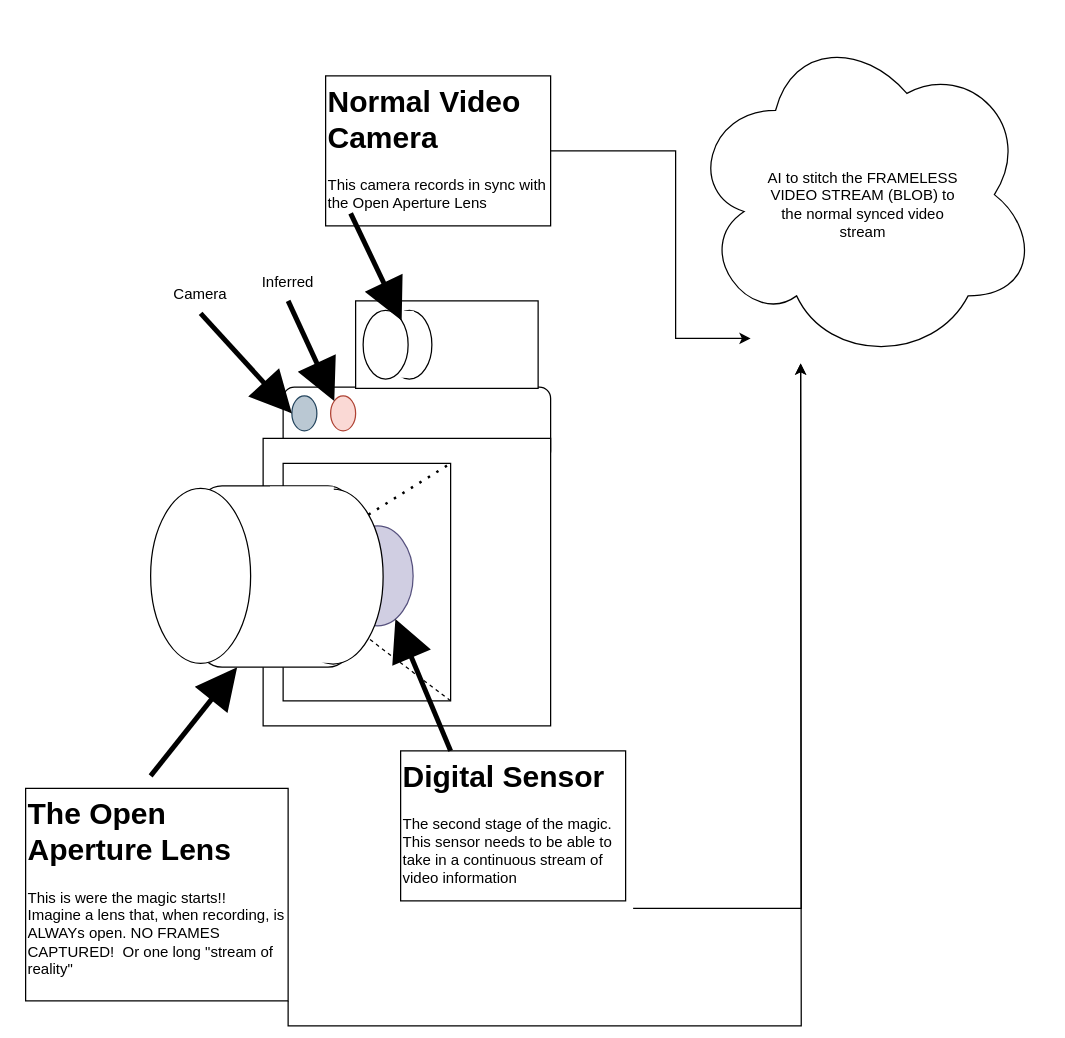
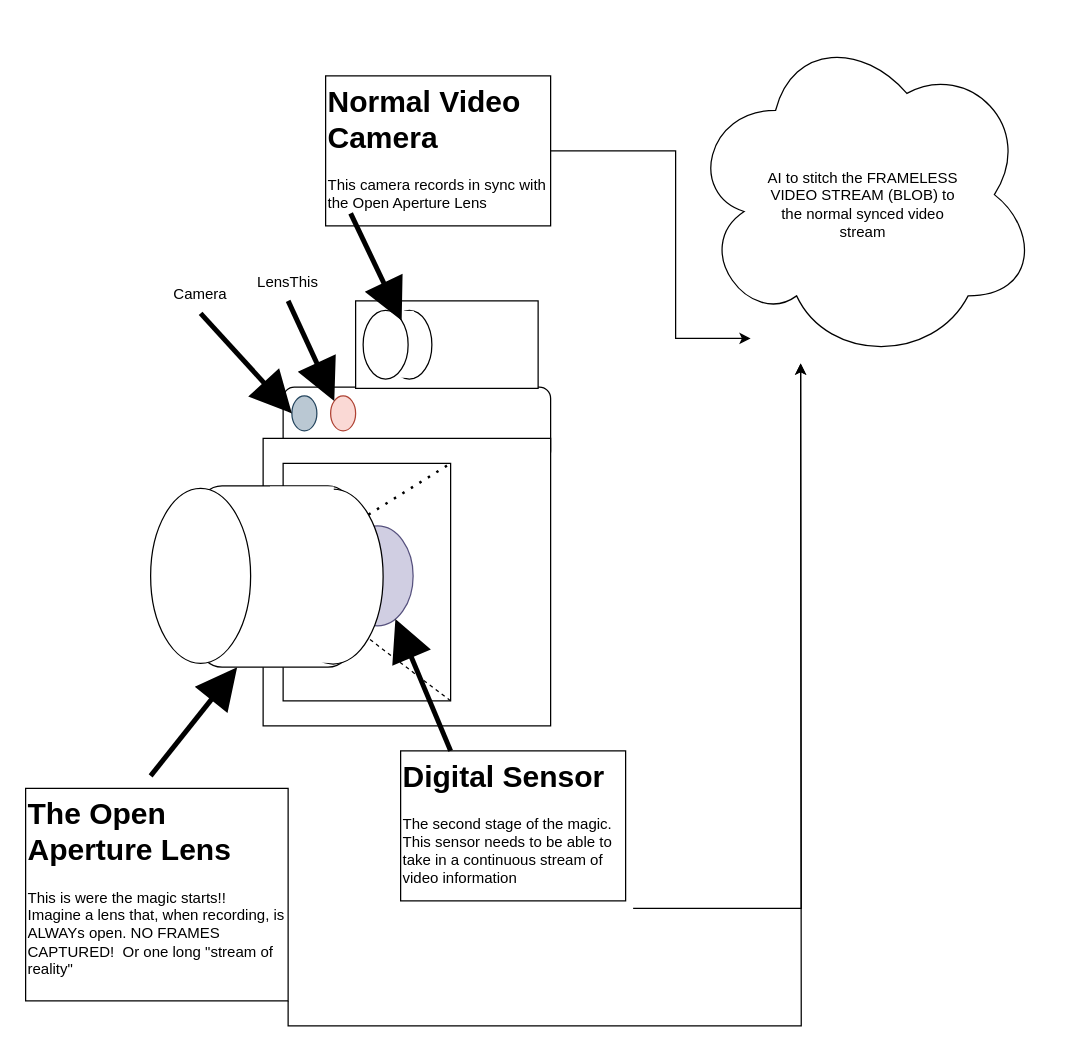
(288, 282) -> (288, 282)
